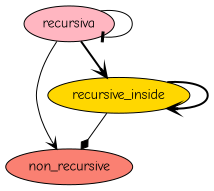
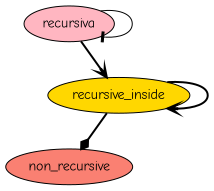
(37, 90) -> none
(97, 126) -> (97, 126)
